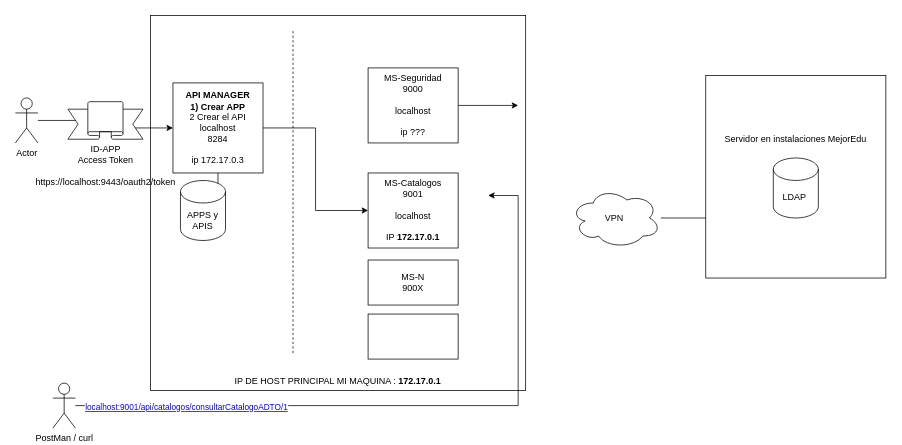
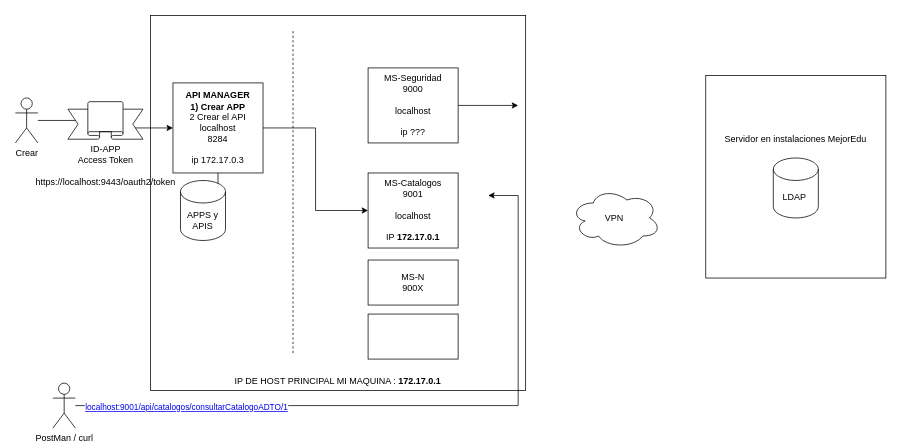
(27, 154) -> (27, 154)
(682, 218) -> none
